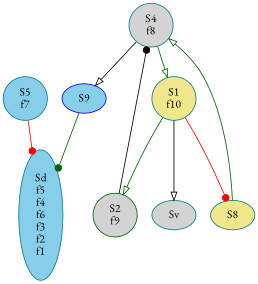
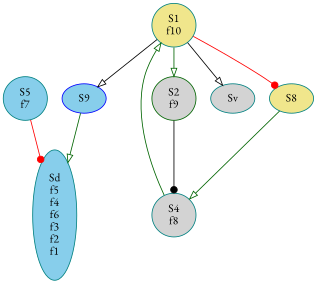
(119, 61) -> (131, 61)
(69, 139) -> (75, 134)
